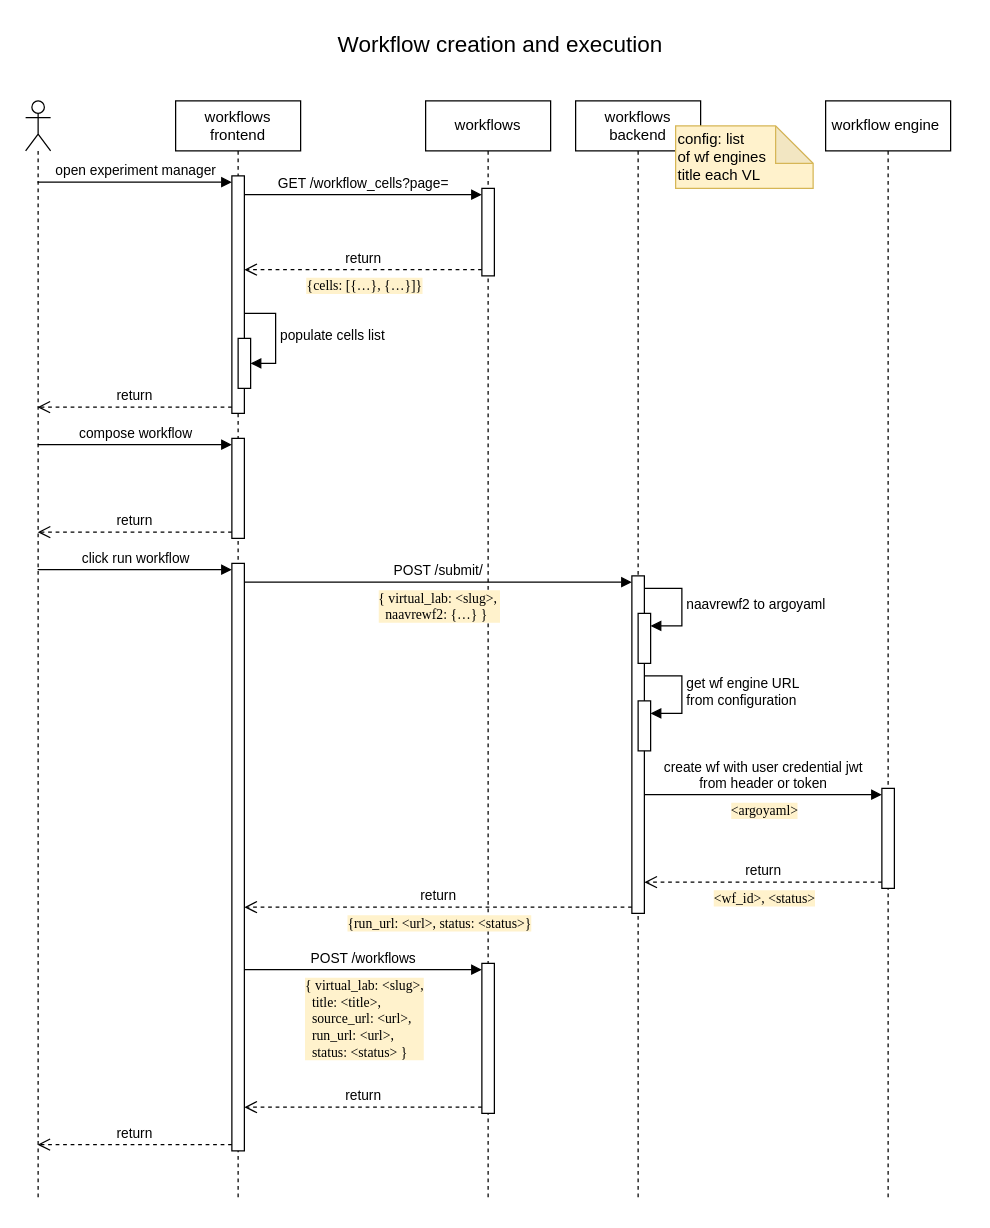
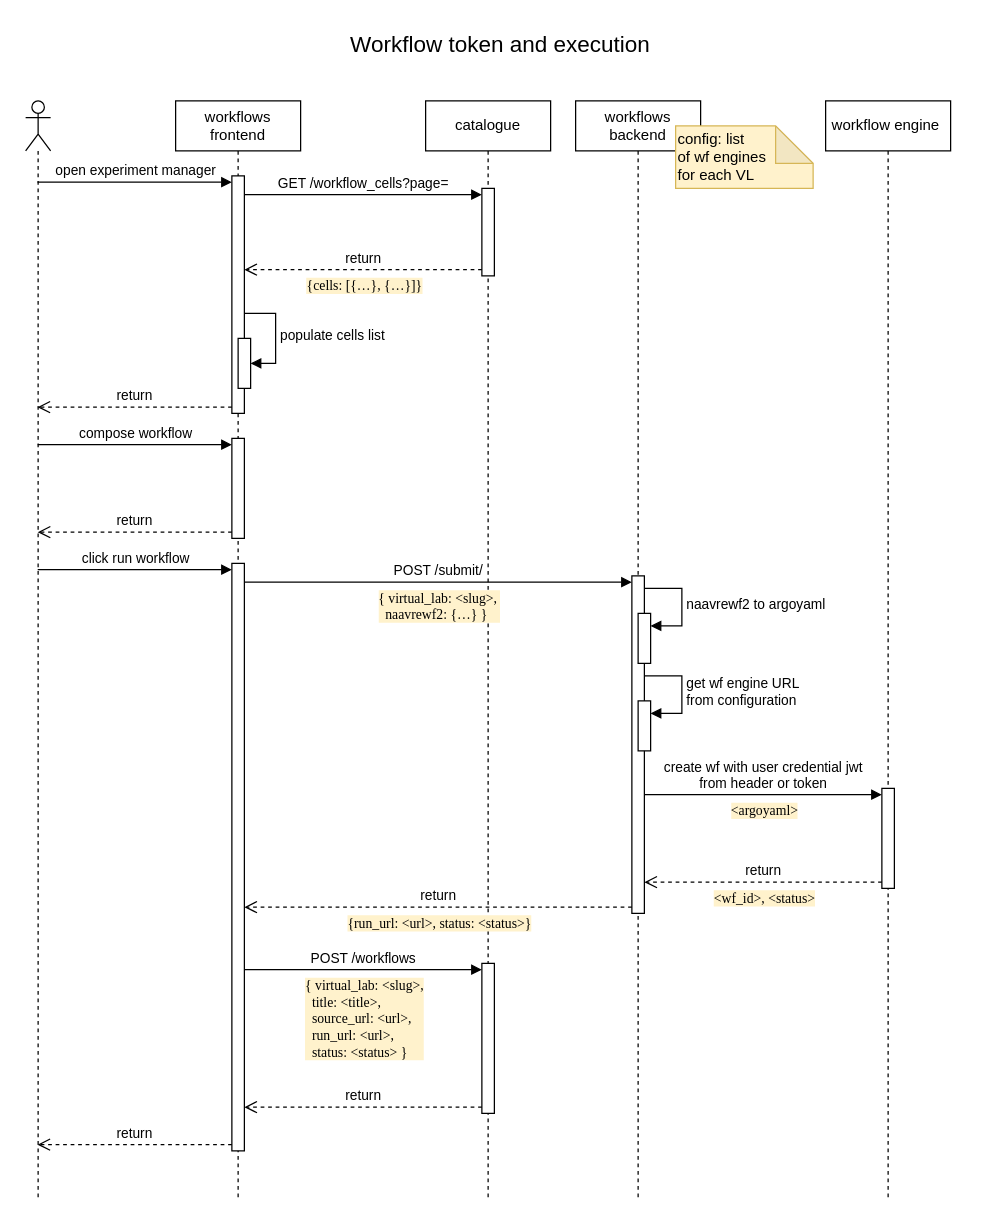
(501, 44) -> (501, 44)
(488, 126) -> (488, 126)
(727, 157) -> (727, 157)
